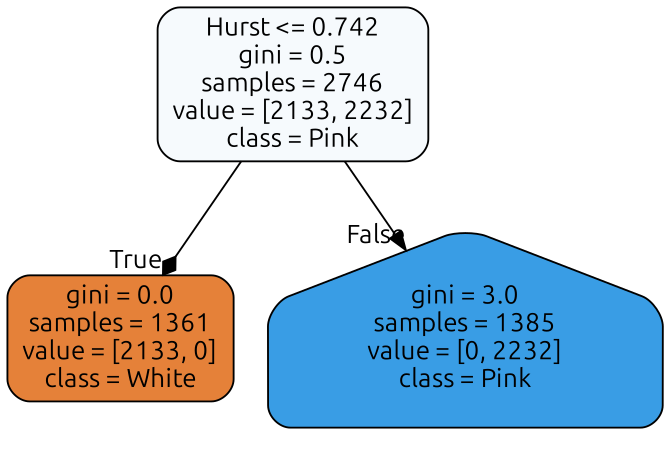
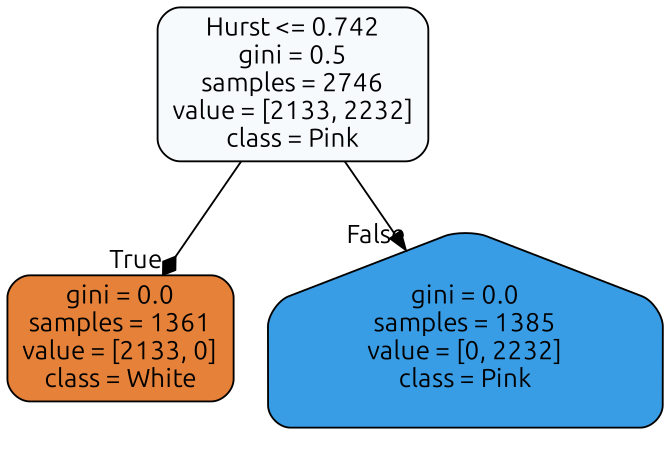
(465, 338) -> (465, 338)
